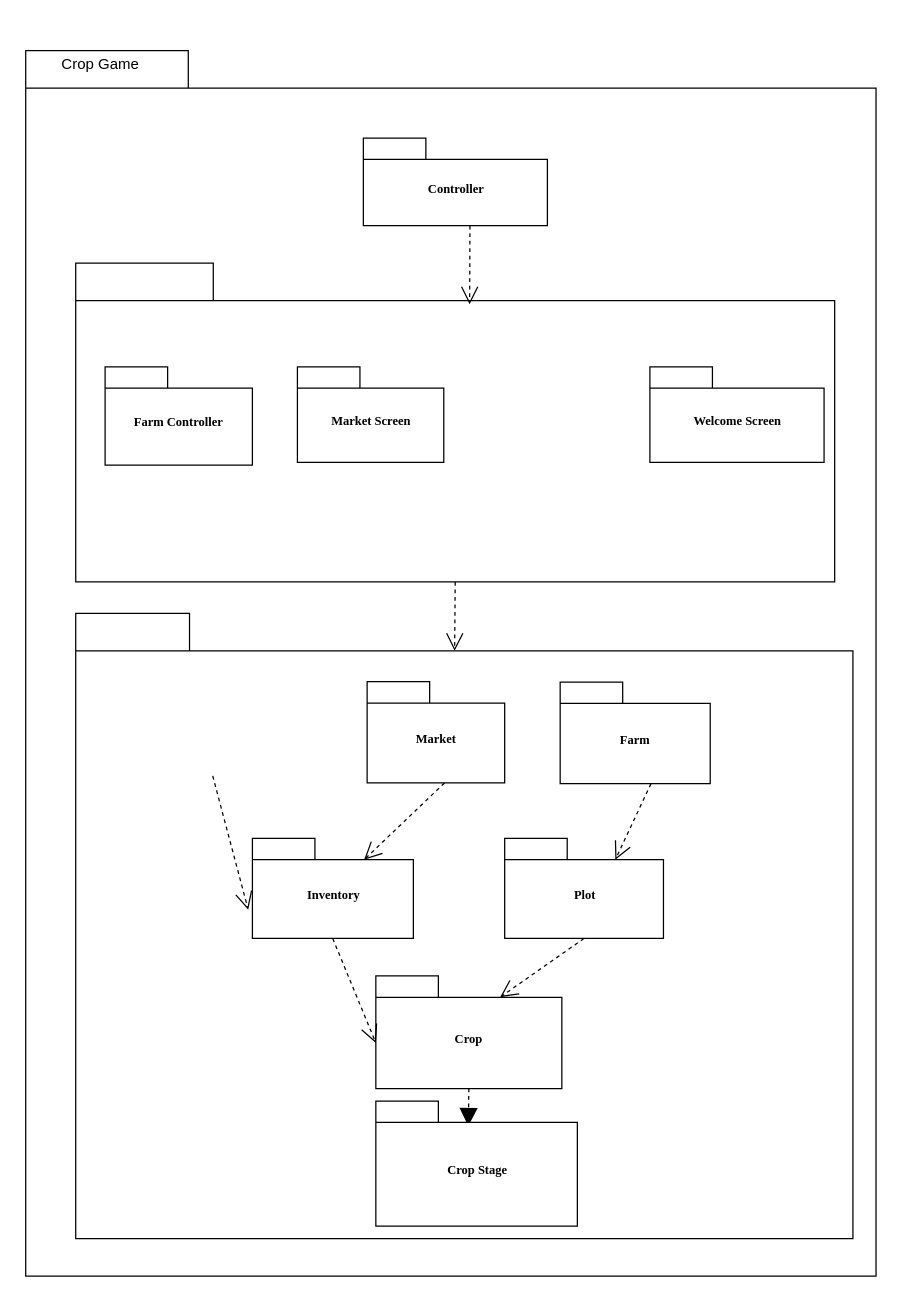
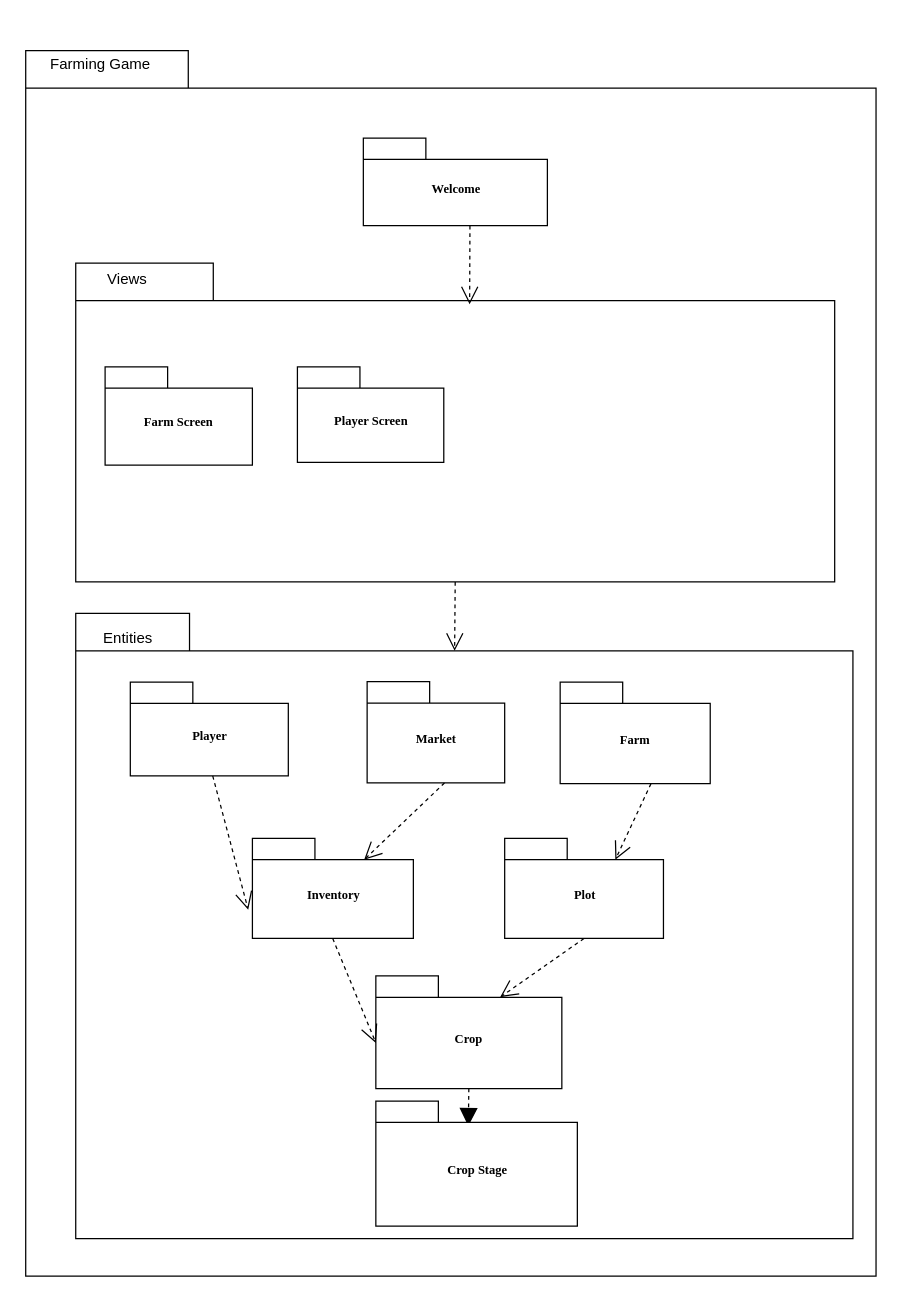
(101, 64) -> (101, 64)
(456, 188) -> (456, 188)
none -> (128, 280)
(737, 414) -> none
(371, 421) -> (371, 421)
(179, 422) -> (179, 422)
none -> (128, 638)
none -> (209, 729)
